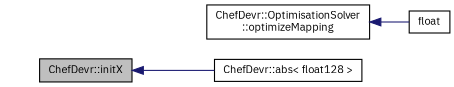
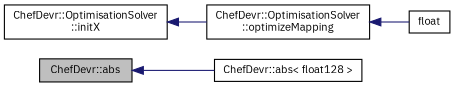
none -> (86, 22)
(86, 70) -> (86, 70)
